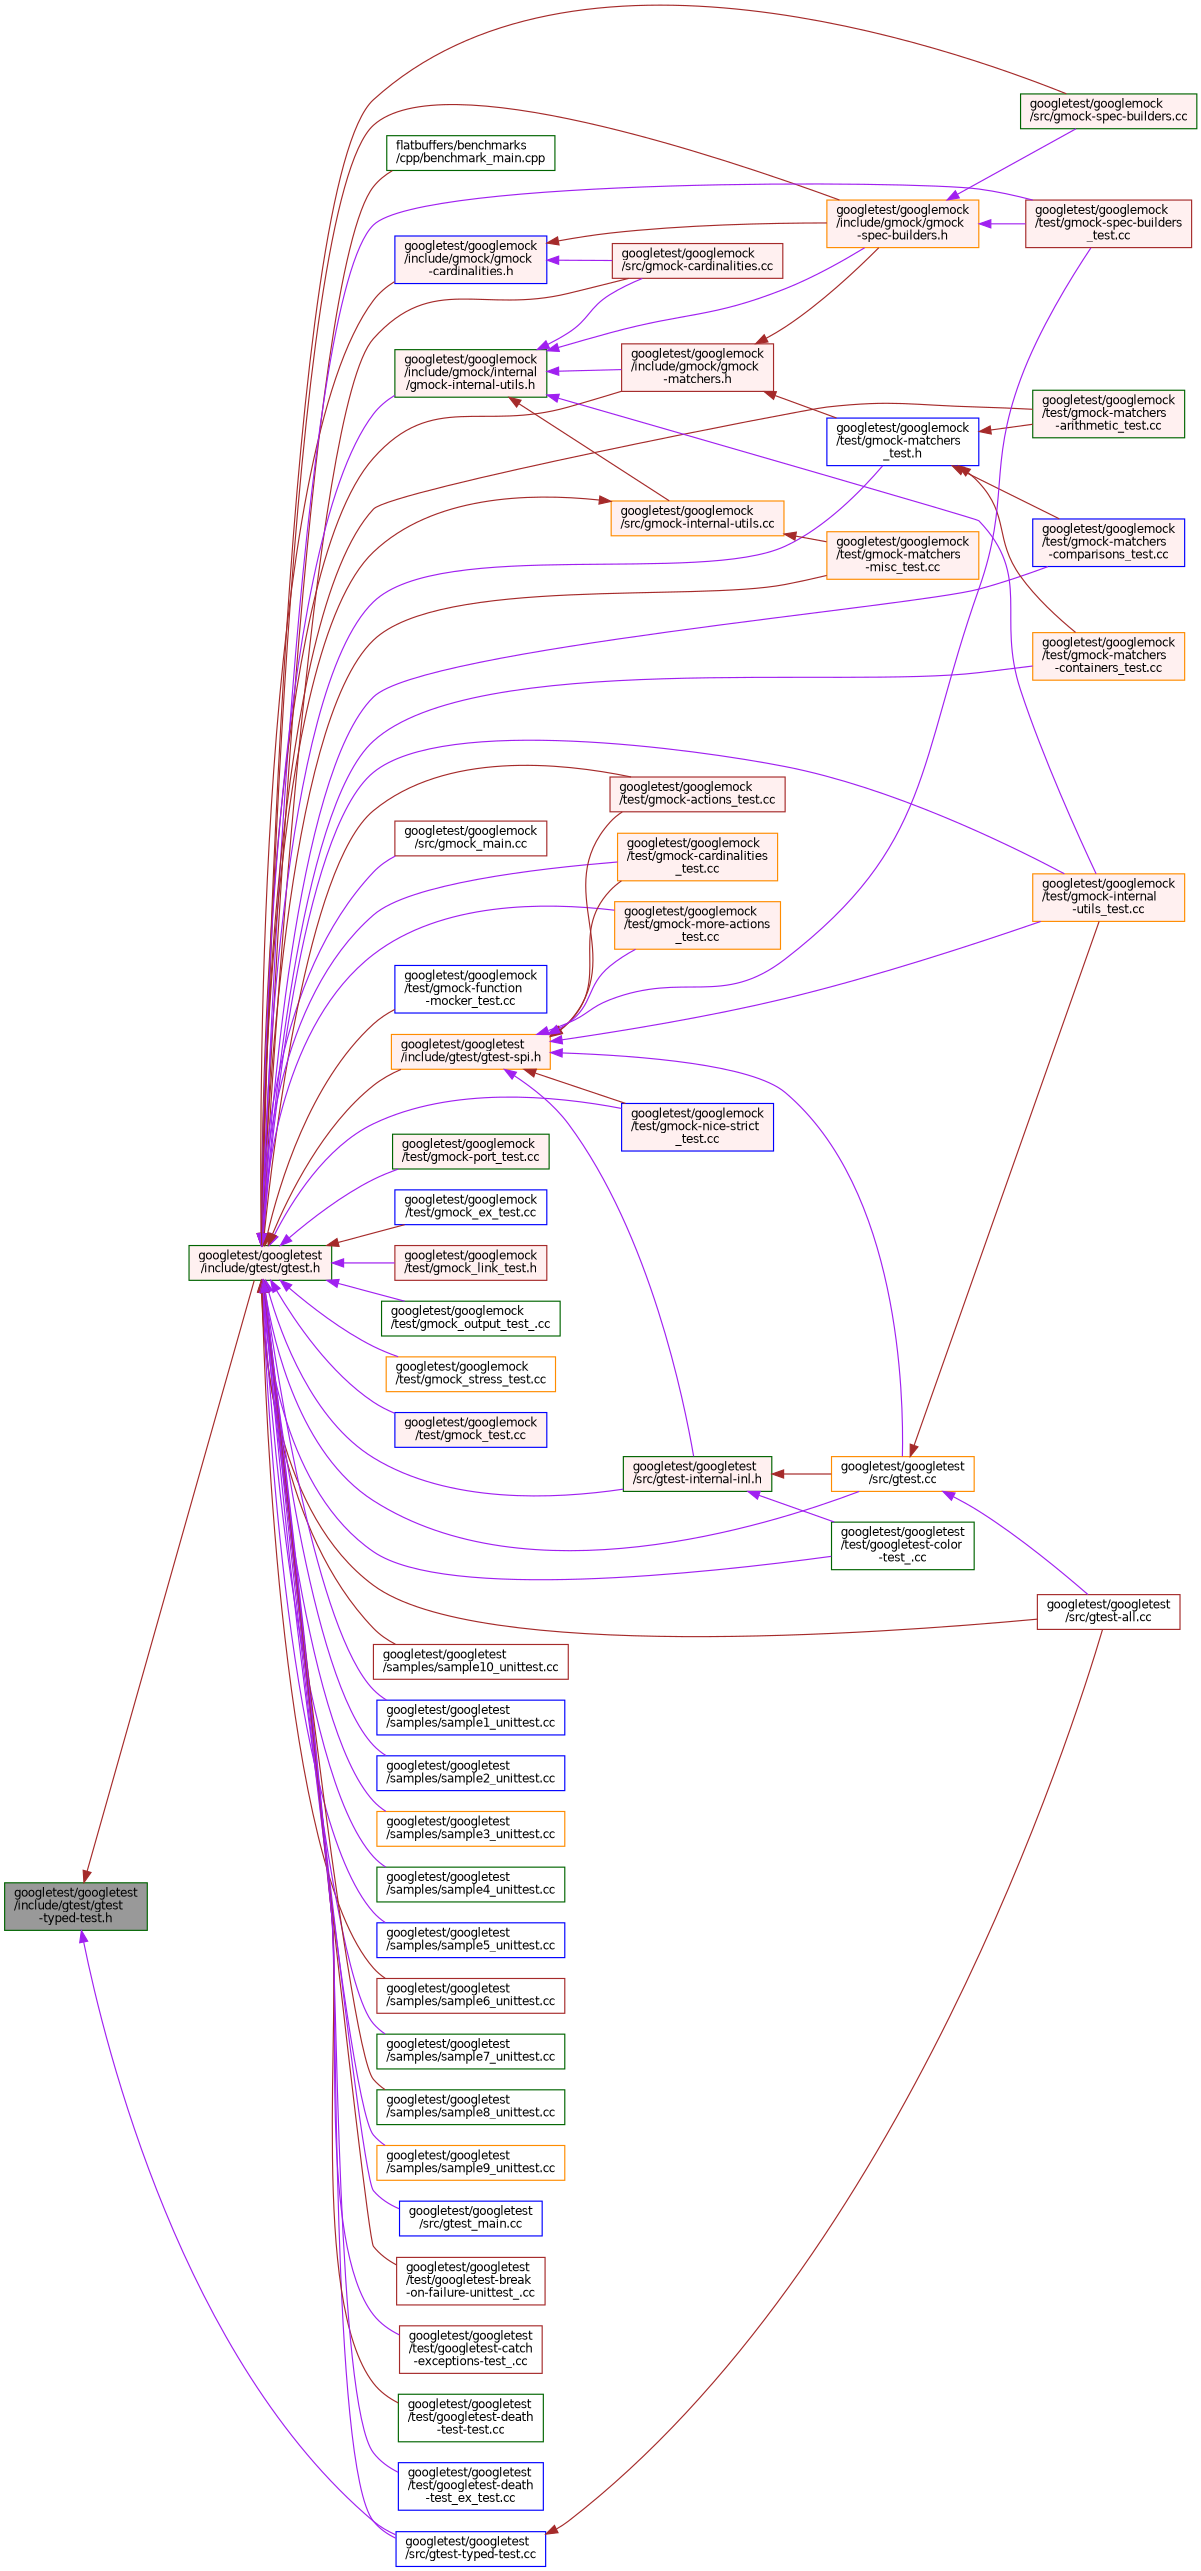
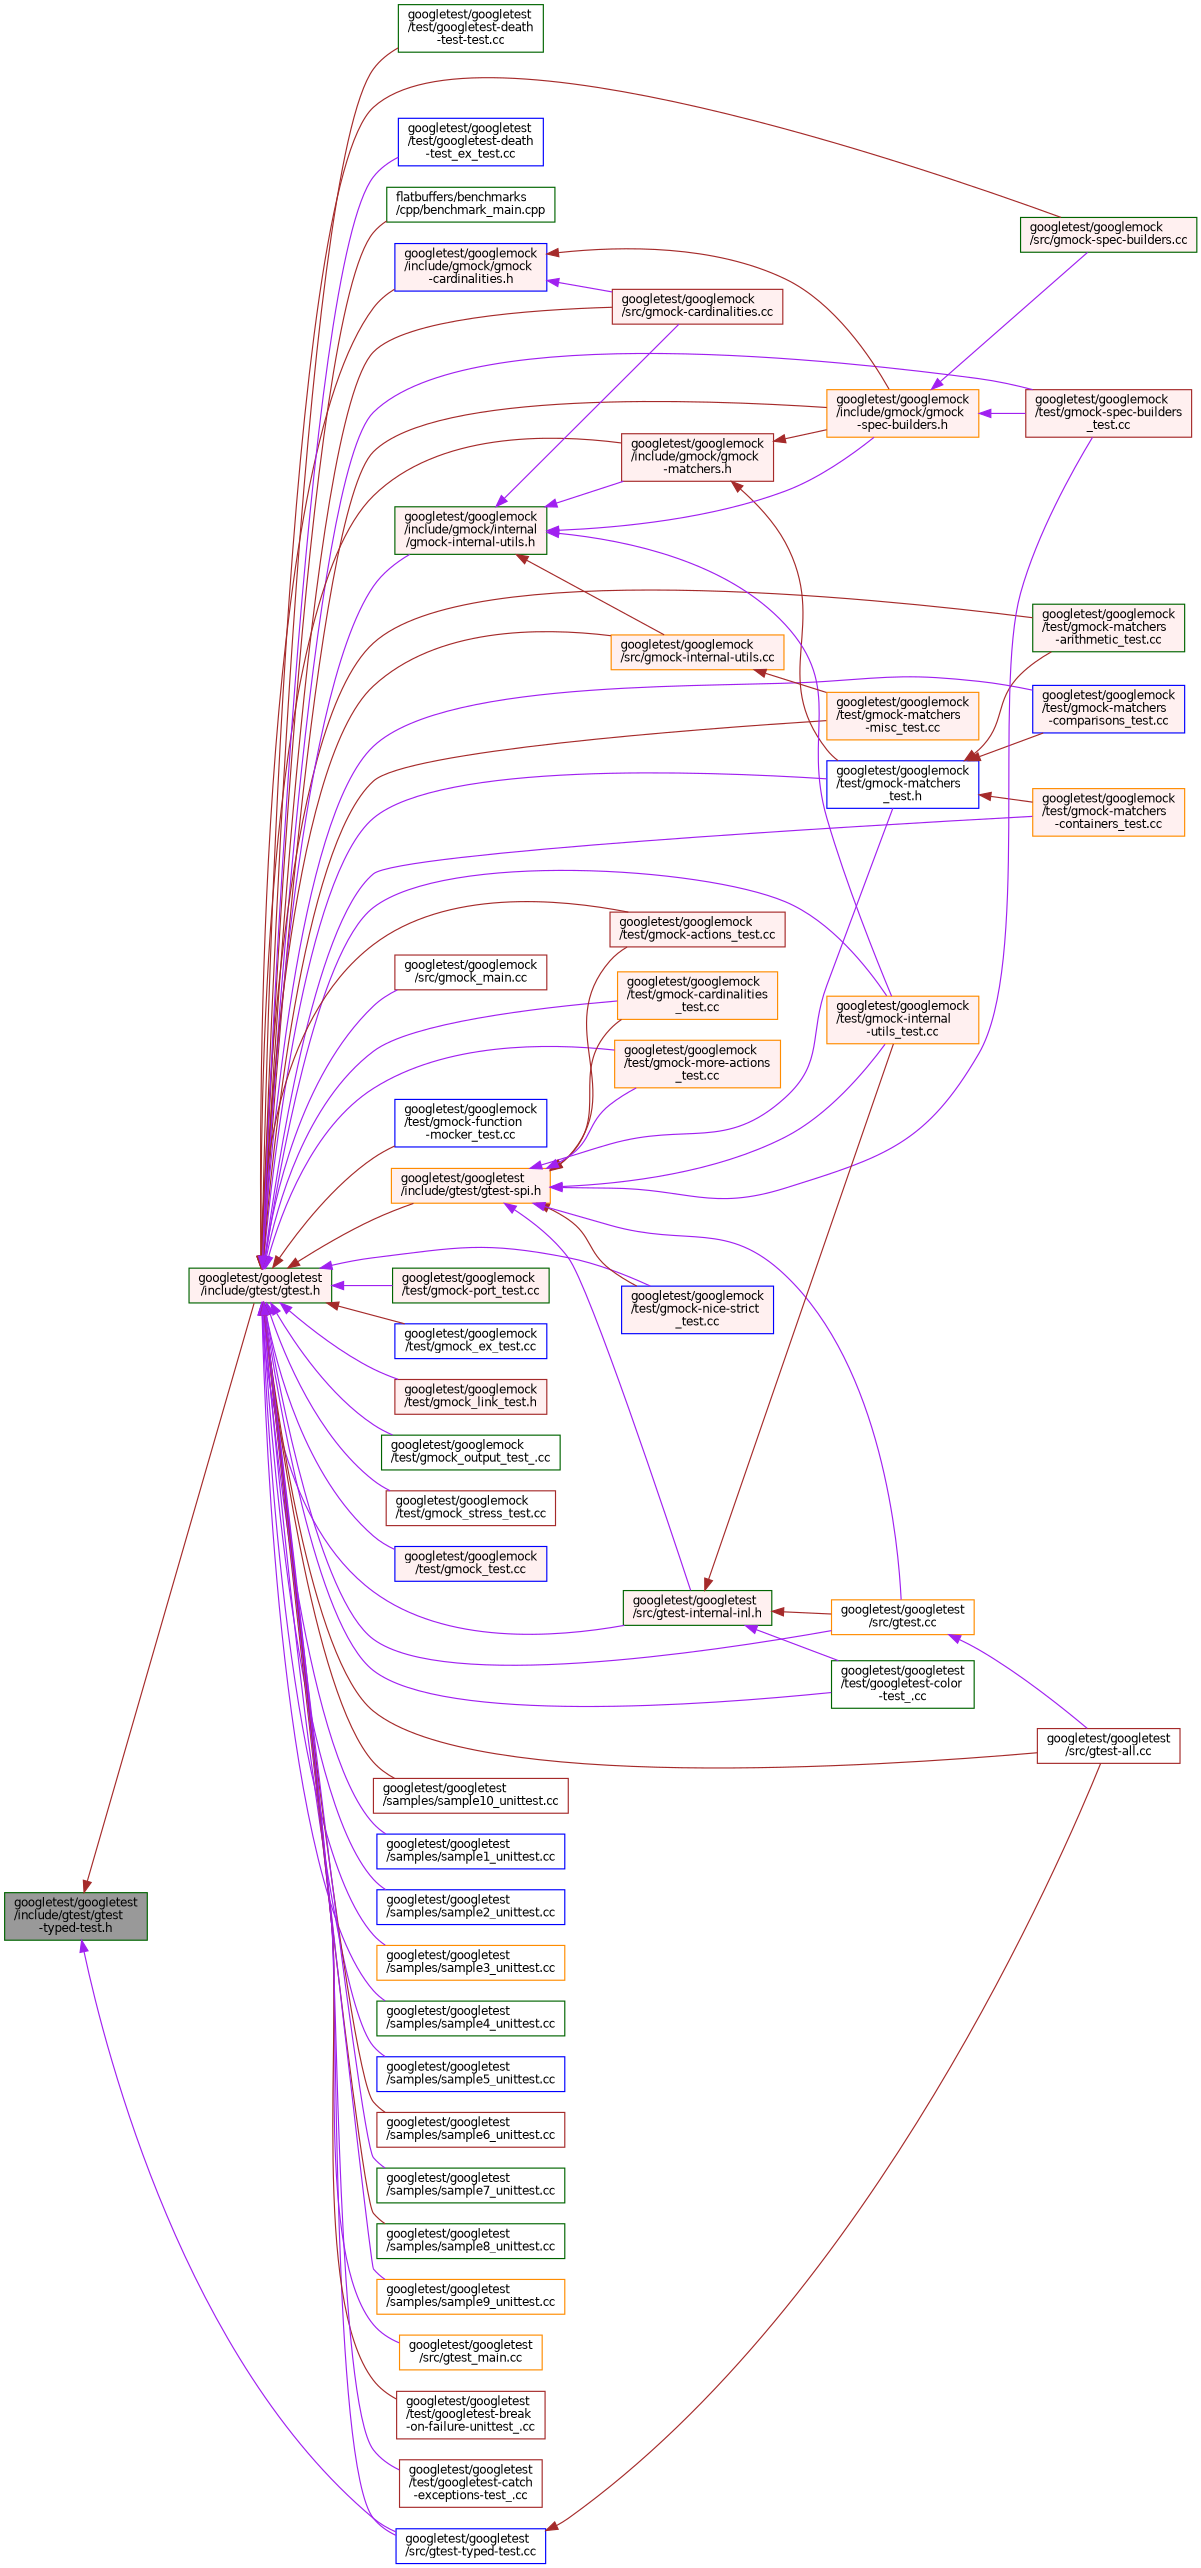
(322, 657) -> (314, 820)
none -> (803, 1077)
(1007, 1183) -> (801, 1312)
(471, 1374) -> (471, 1508)
(471, 2219) -> (471, 2352)
